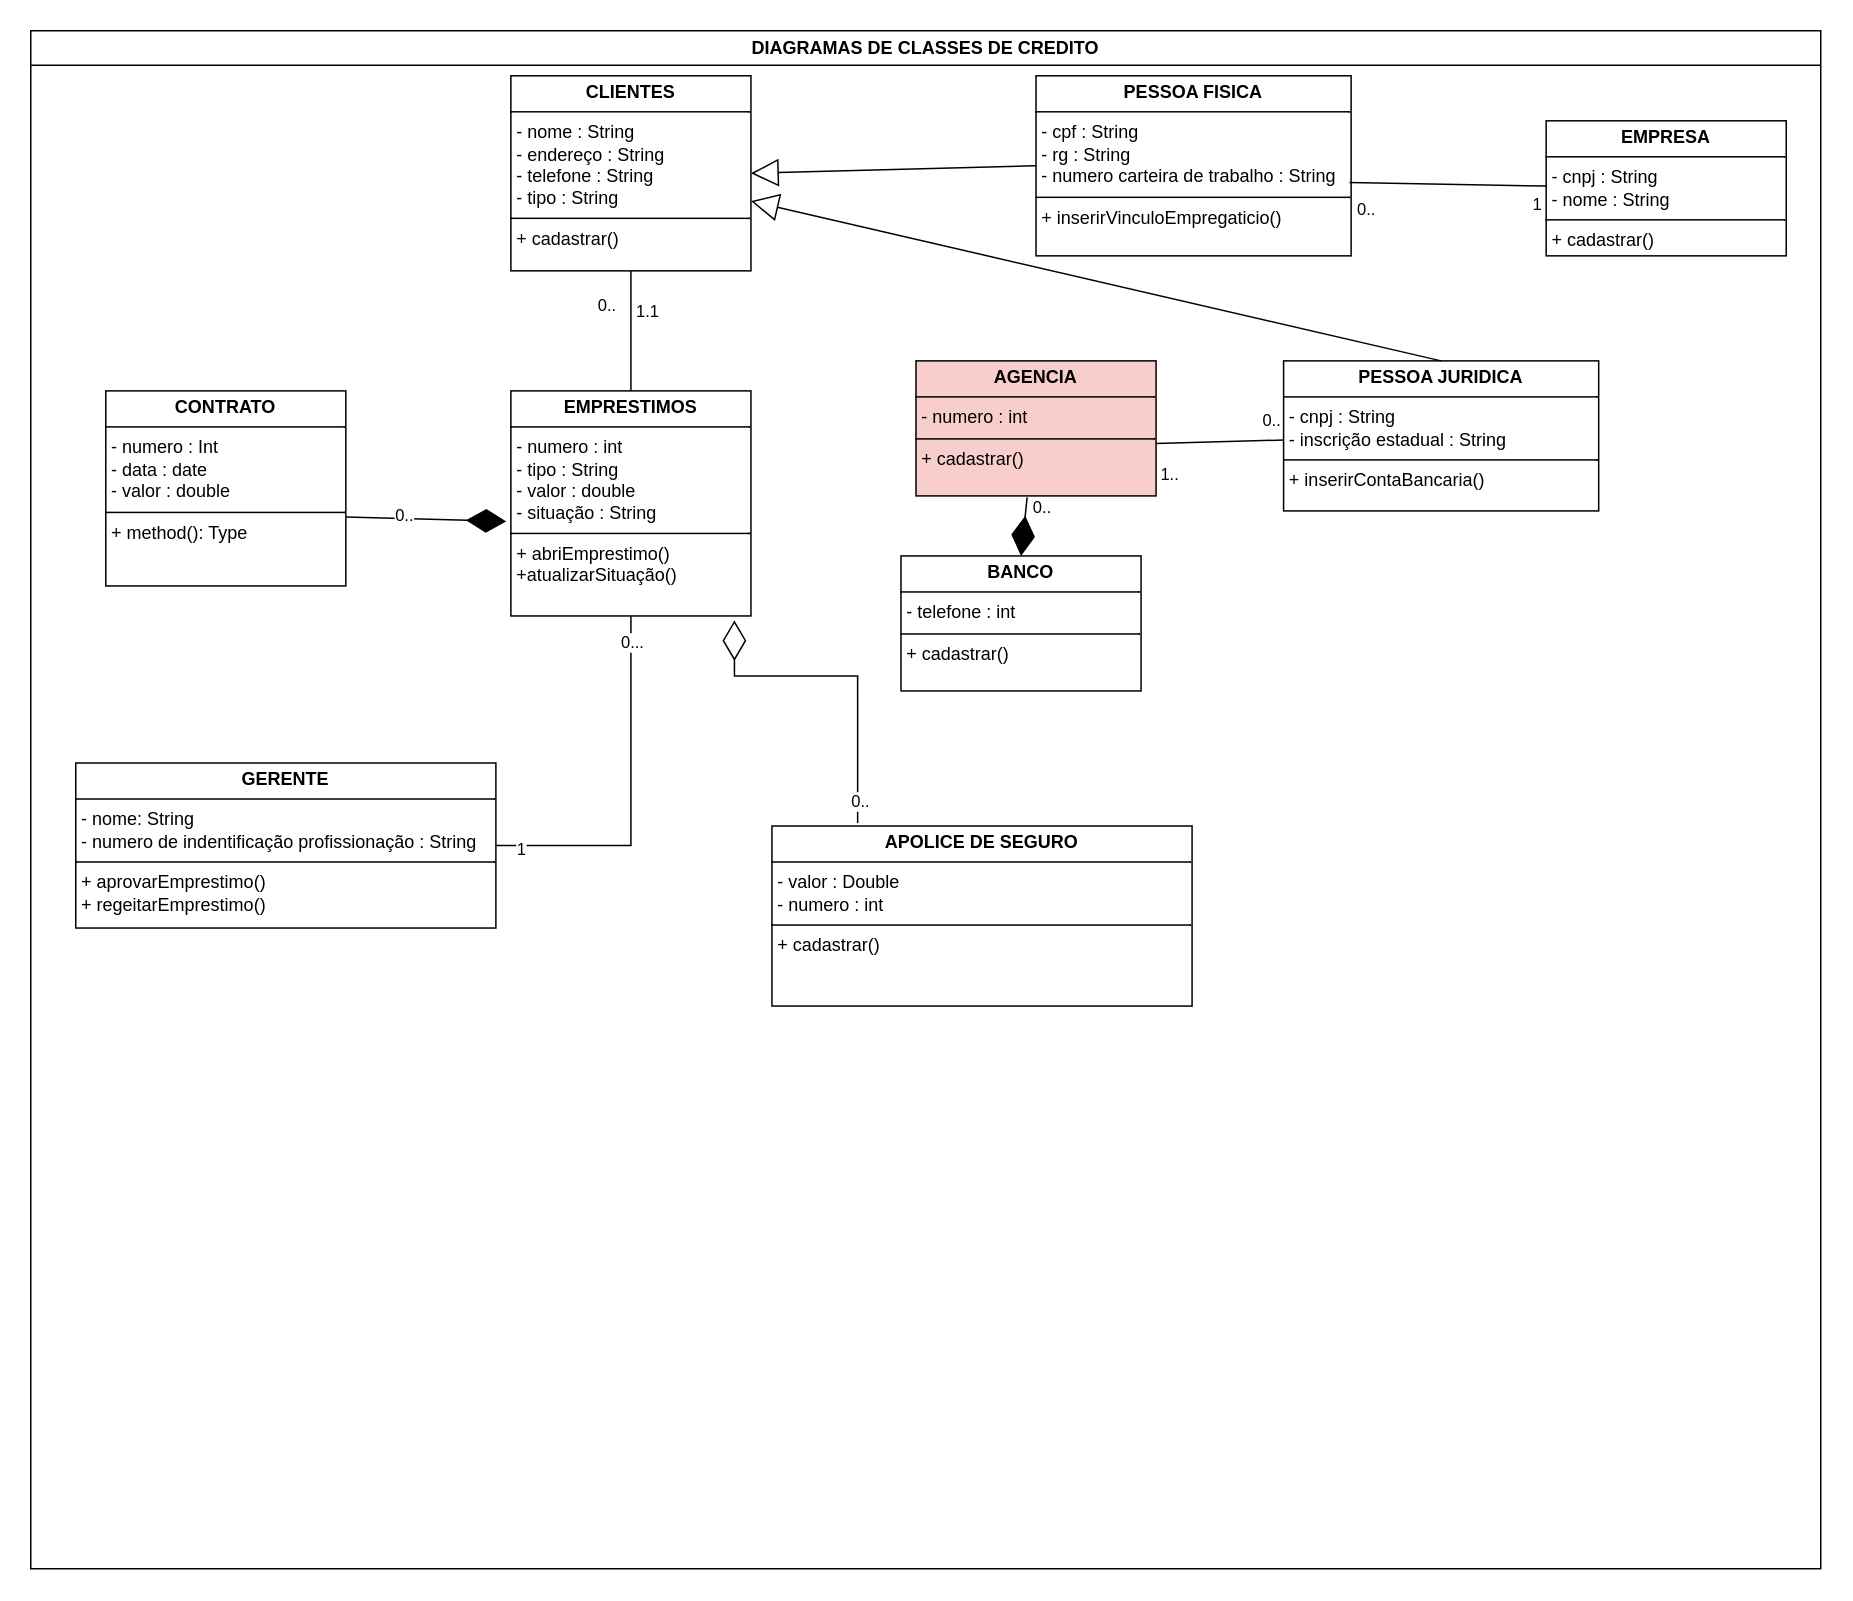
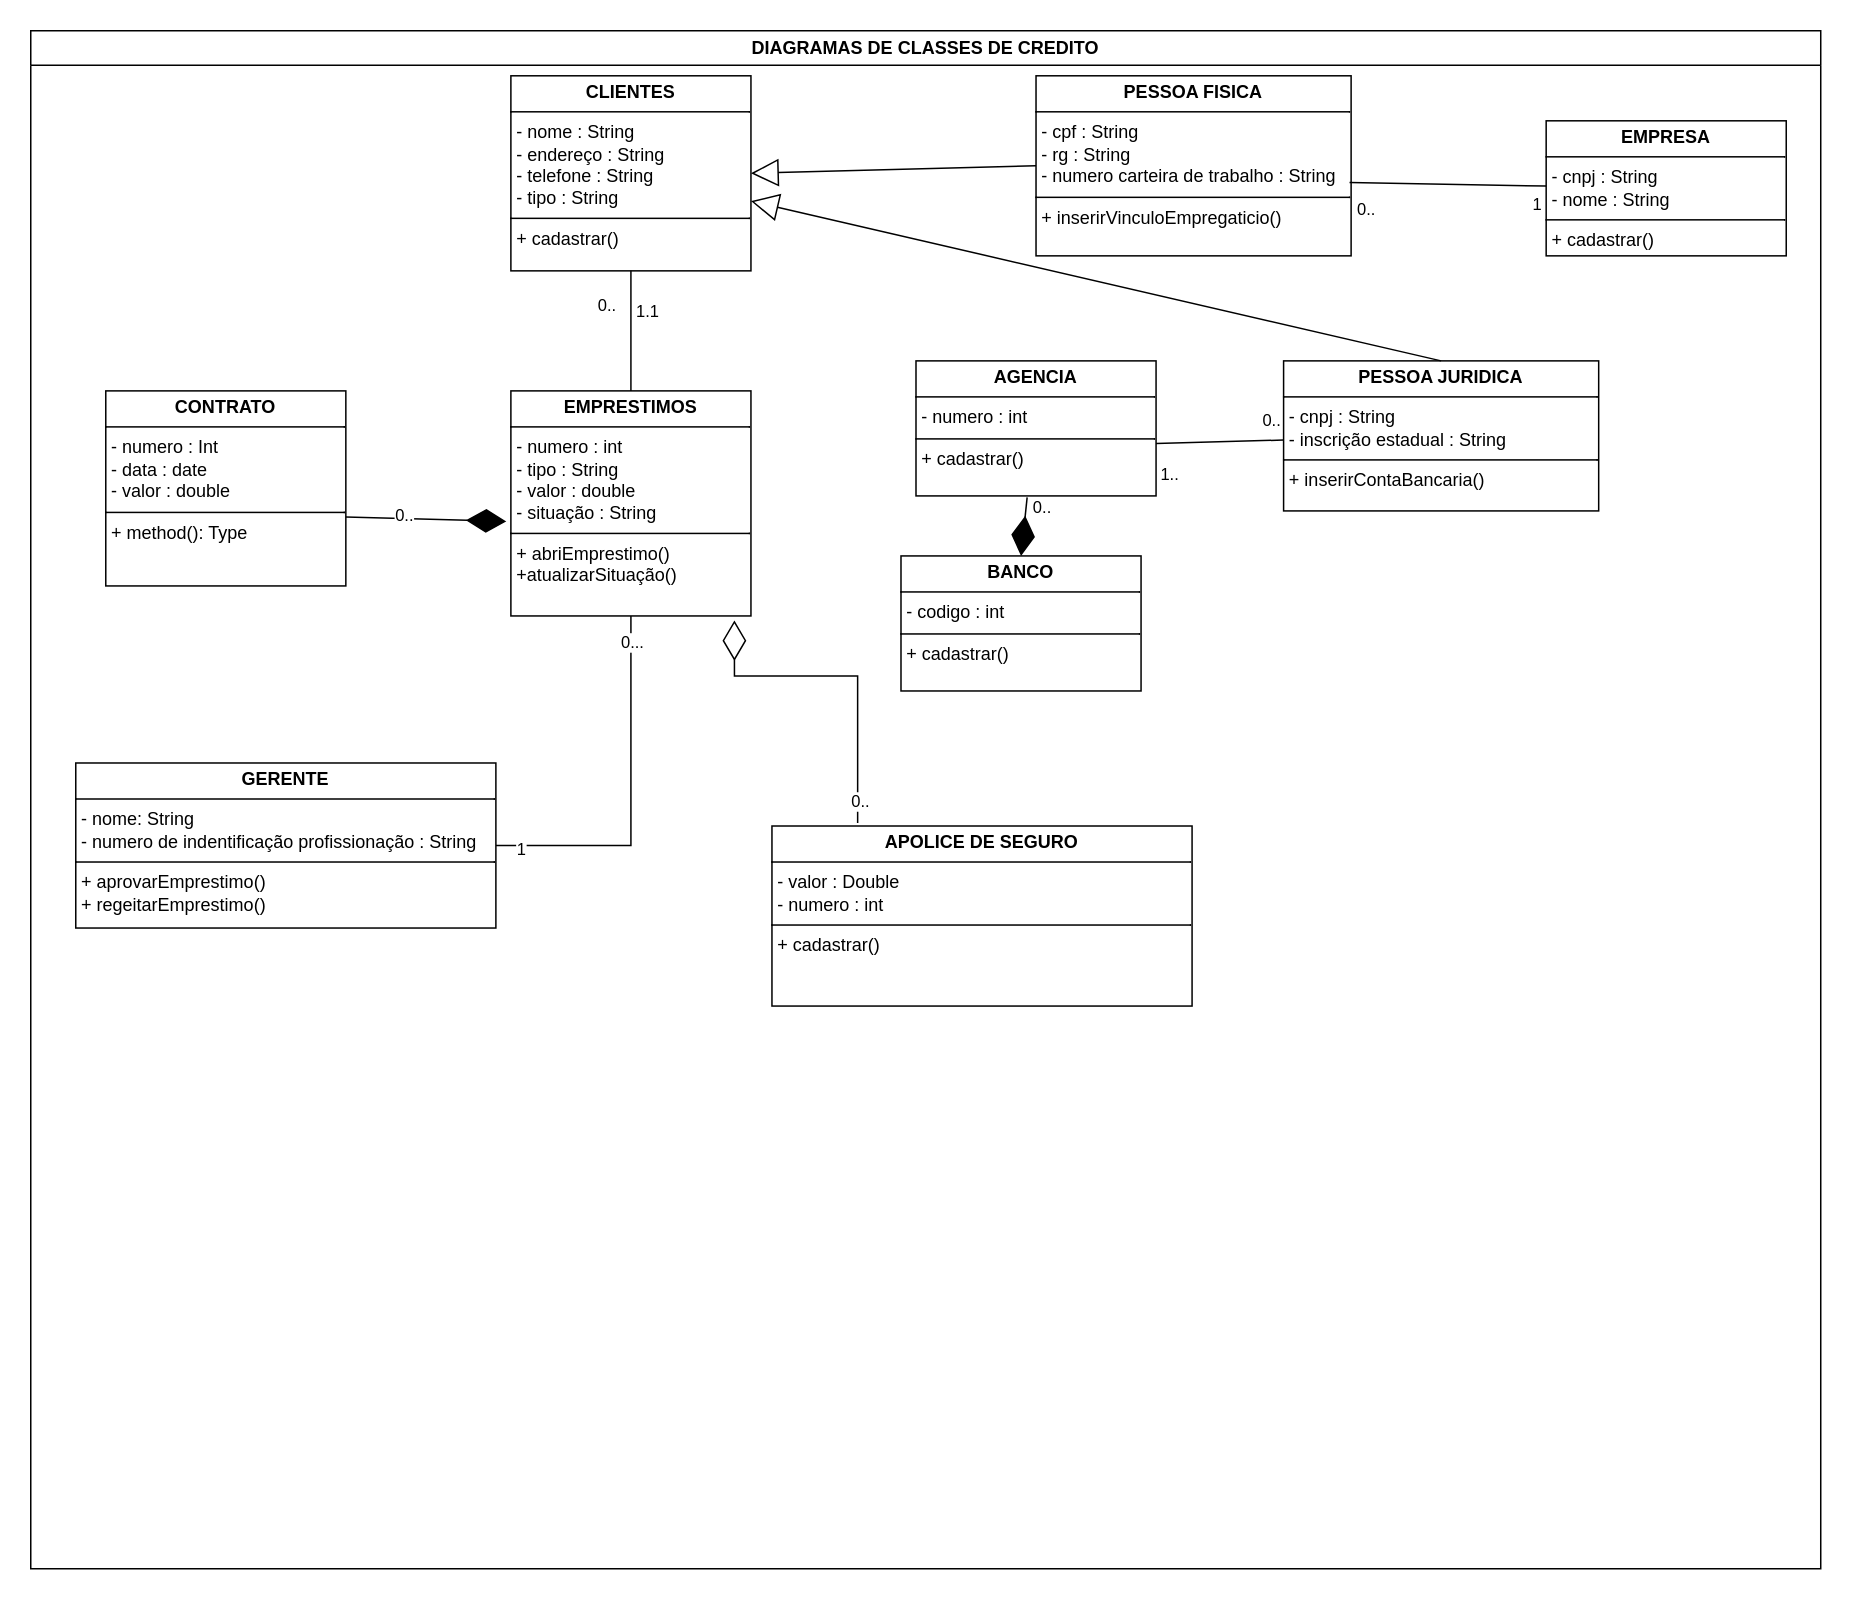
(1036, 428) -> (1036, 428)
(967, 588) -> (964, 588)
